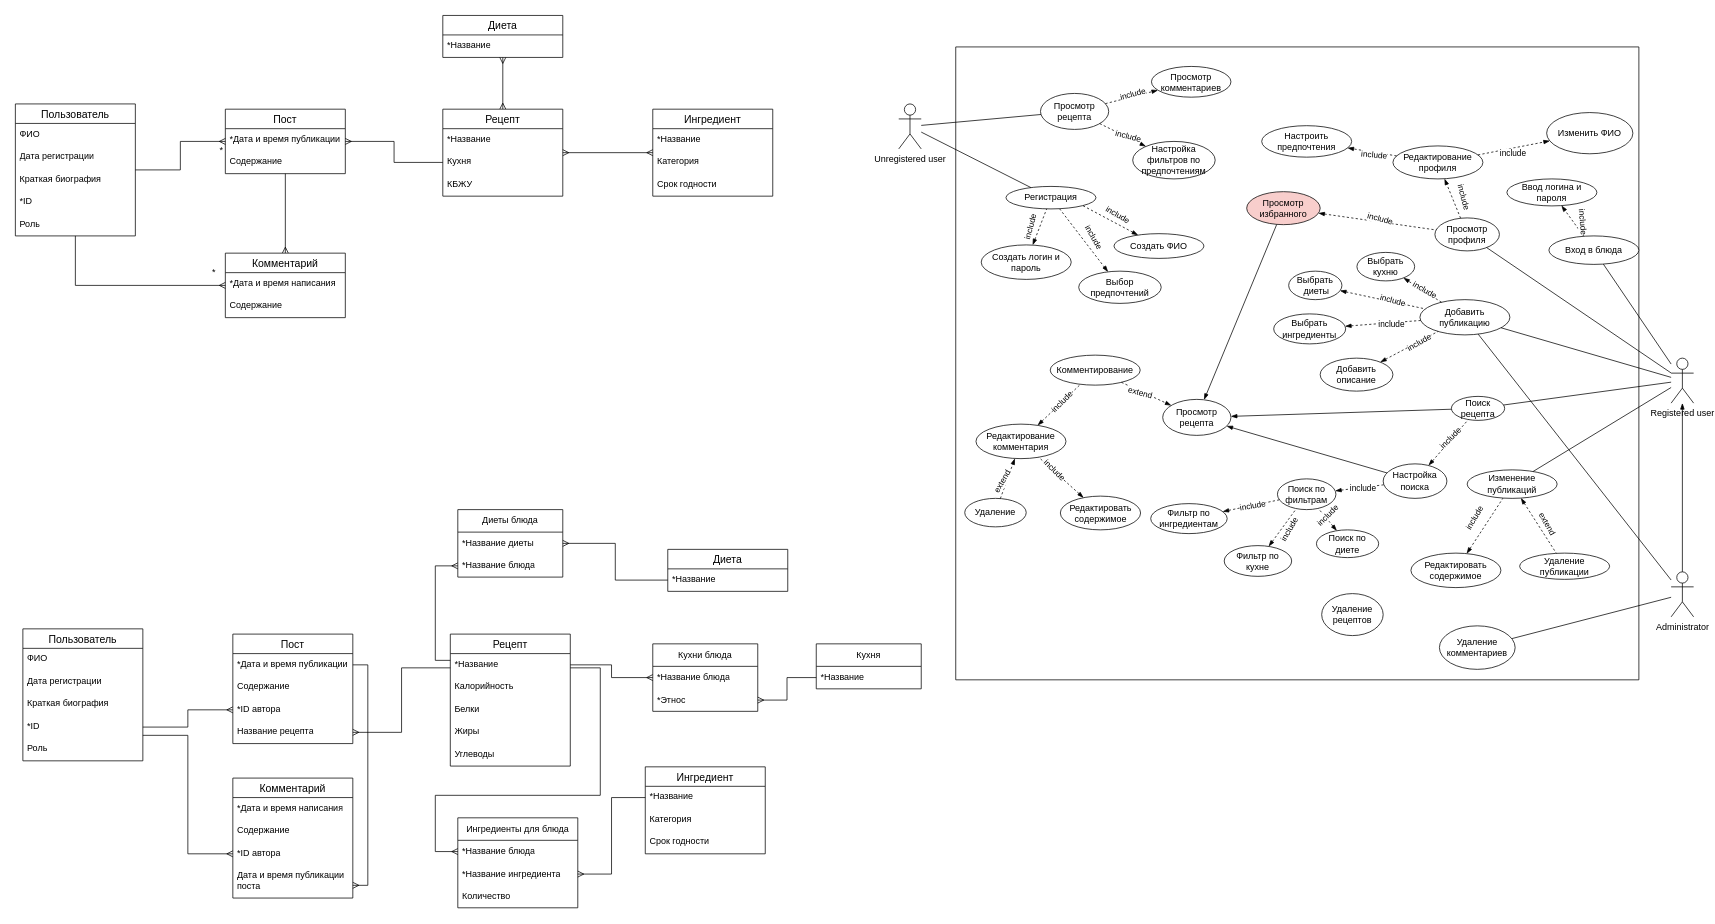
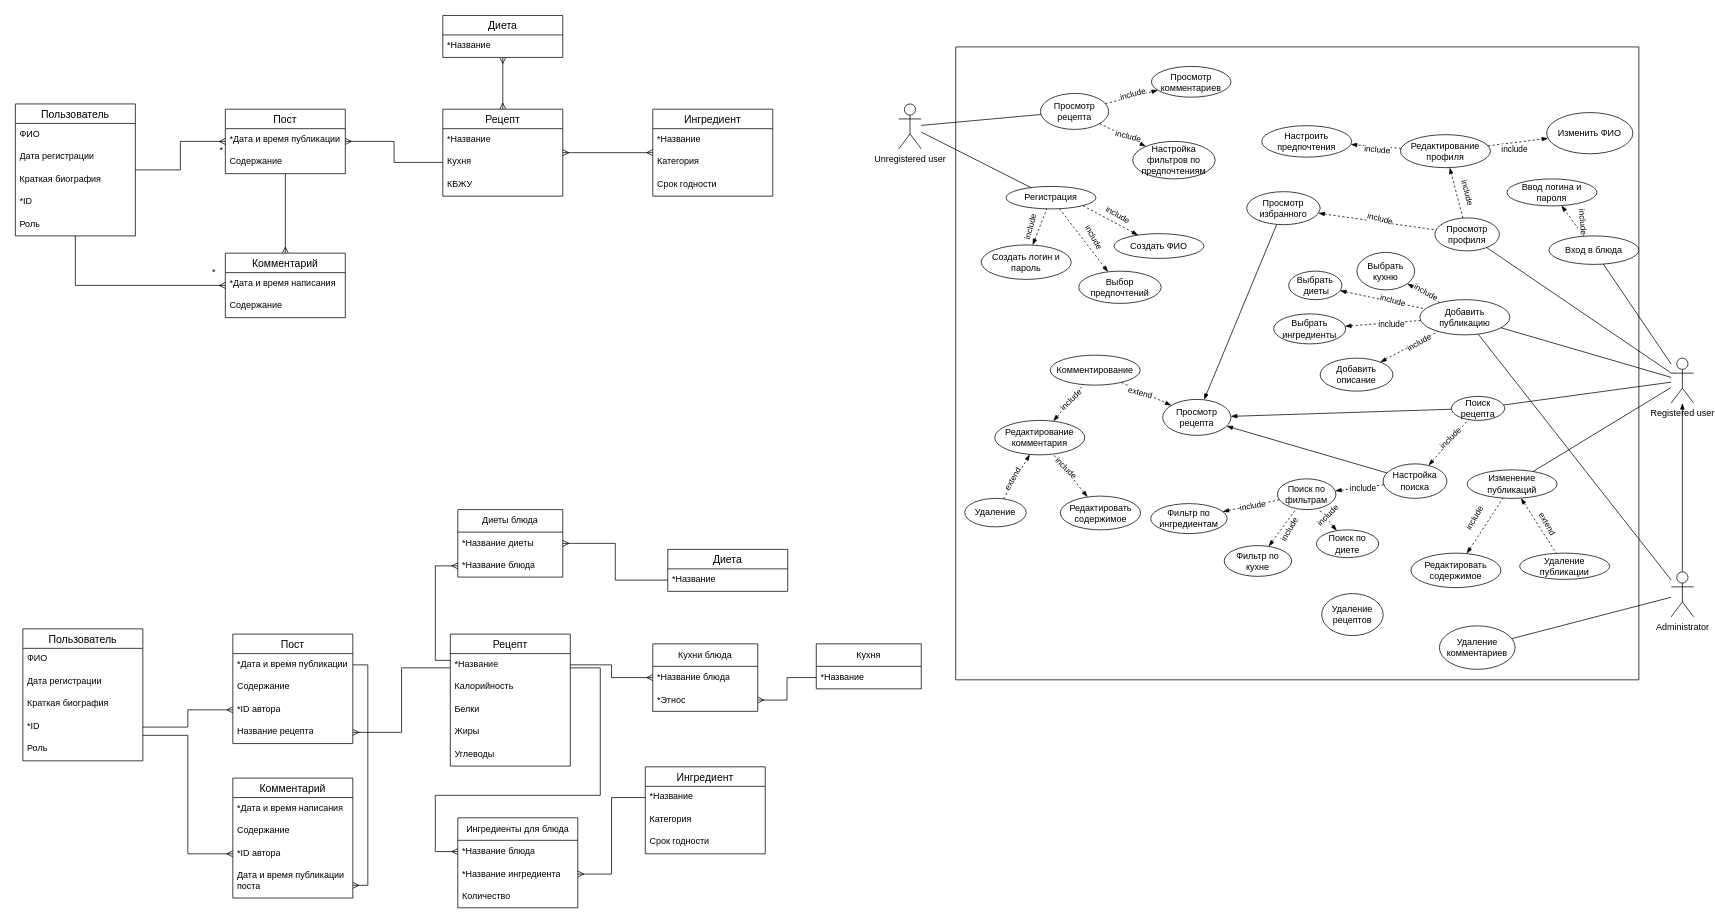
(1438, 162) -> (1446, 151)
(1284, 208) -> (1284, 208)
(1386, 267) -> (1386, 271)
(1021, 441) -> (1040, 438)
